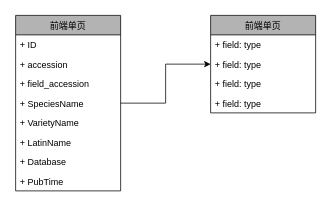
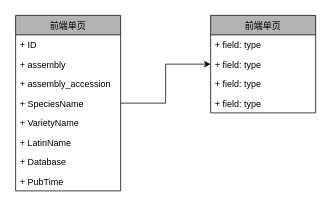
(45, 65) -> (42, 65)
(58, 84) -> (66, 84)
